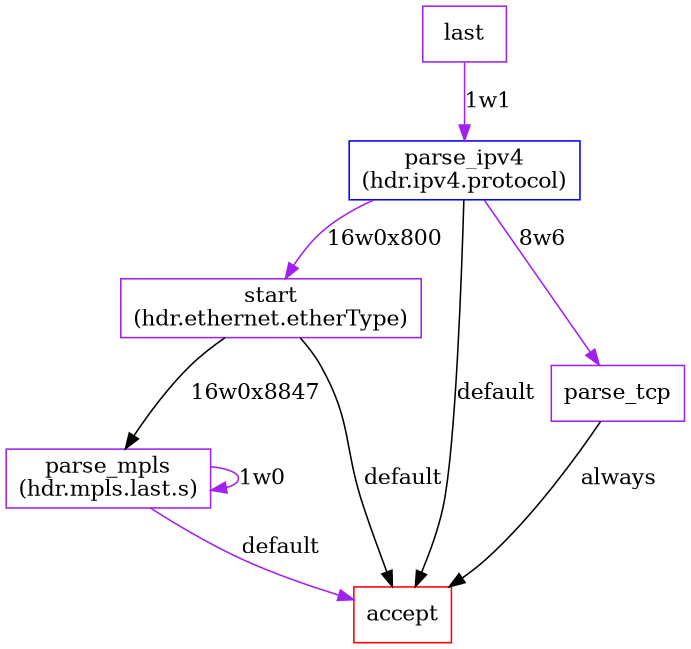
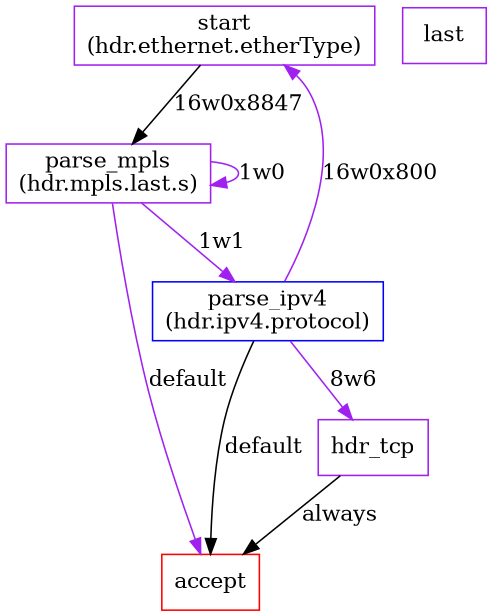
(465, 94) -> (182, 237)
(618, 393) -> (373, 448)
(350, 452) -> none
